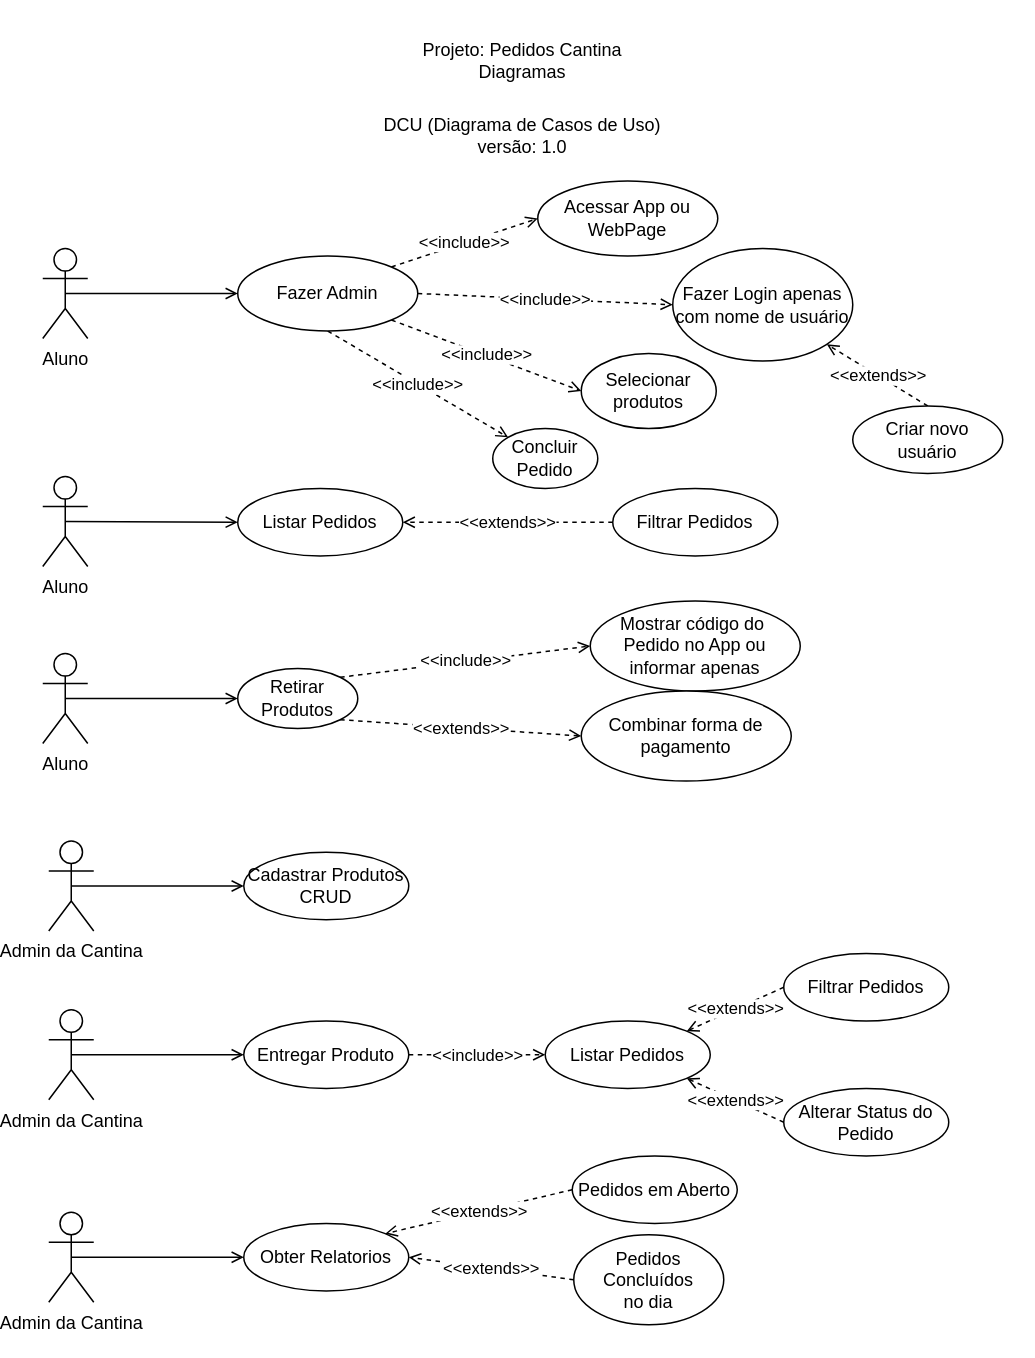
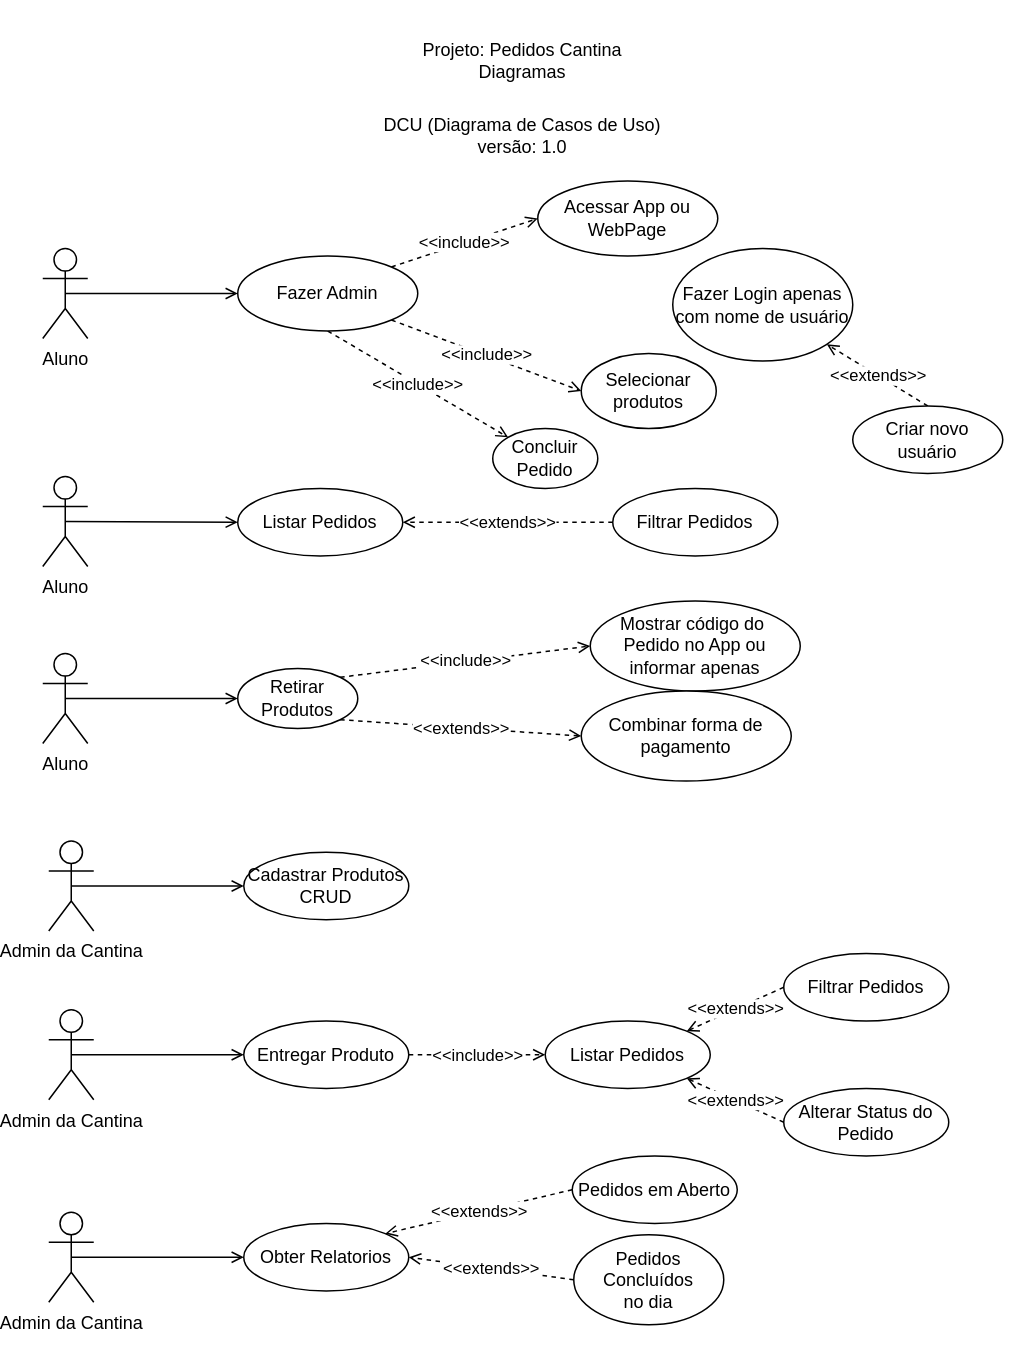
(543, 299) -> none
